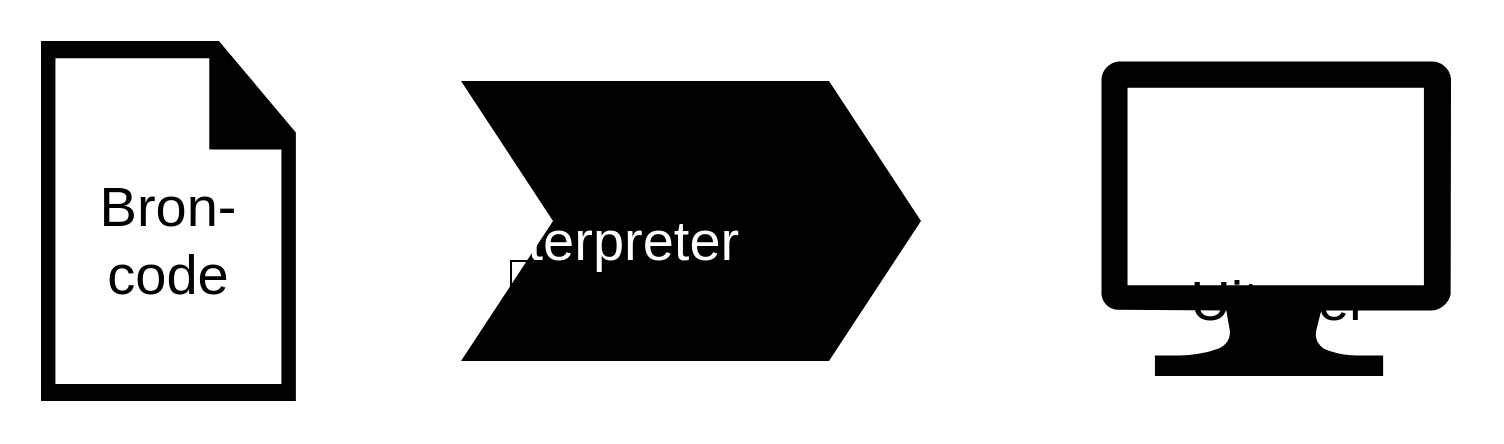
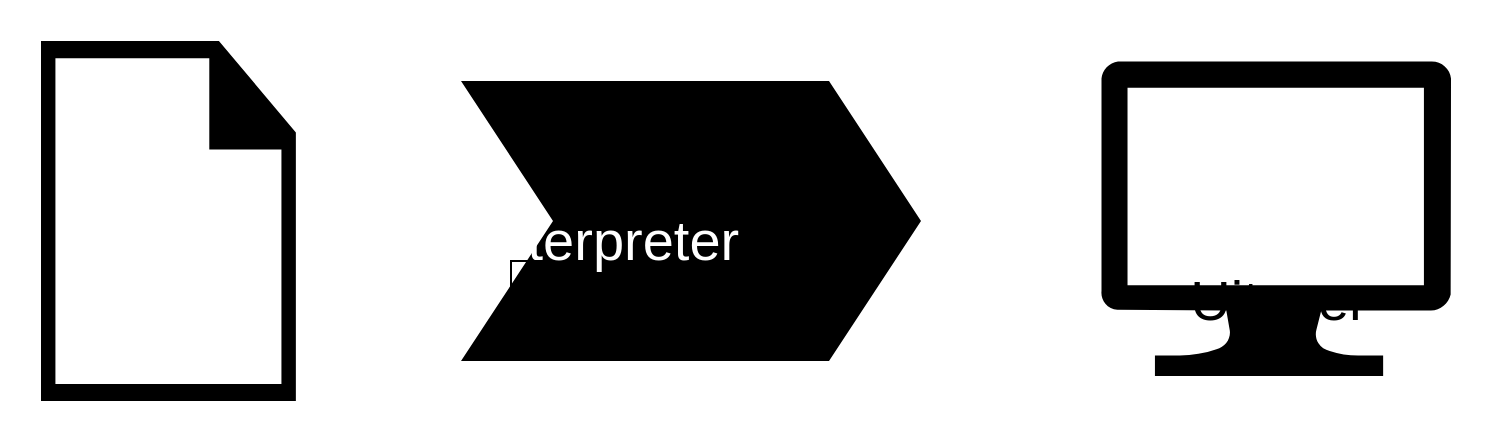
(168, 241) -> none
